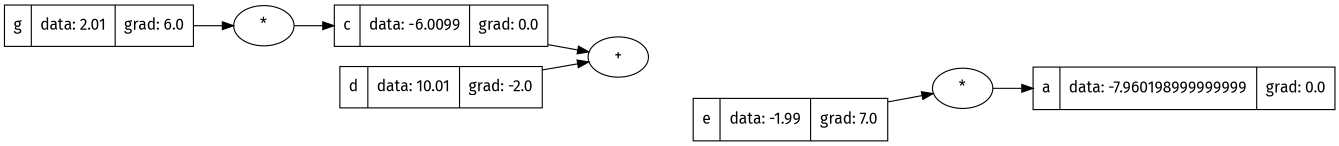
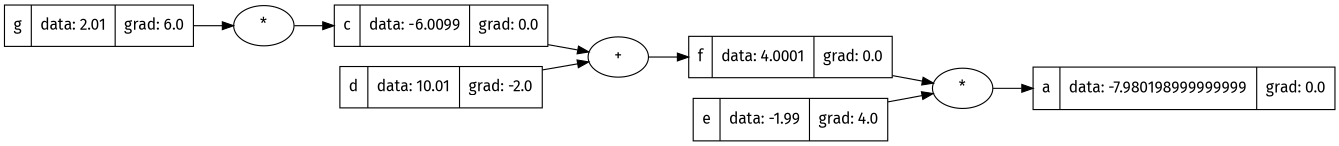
none -> (790, 57)
(1158, 88) -> (1158, 88)
(849, 119) -> (849, 119)
